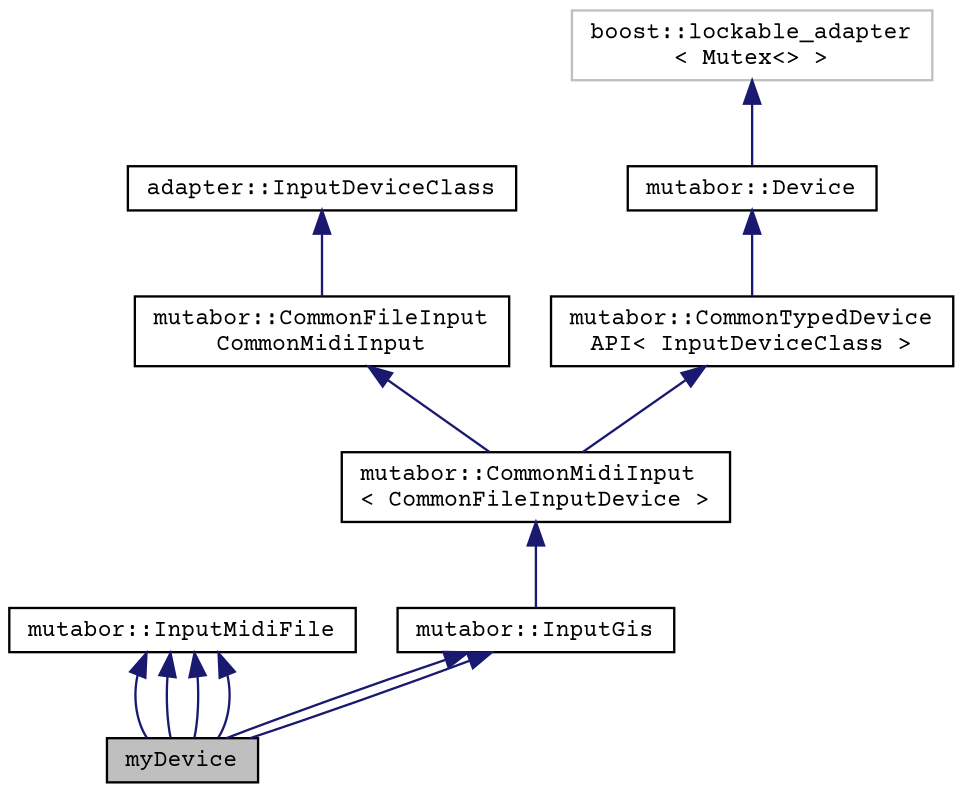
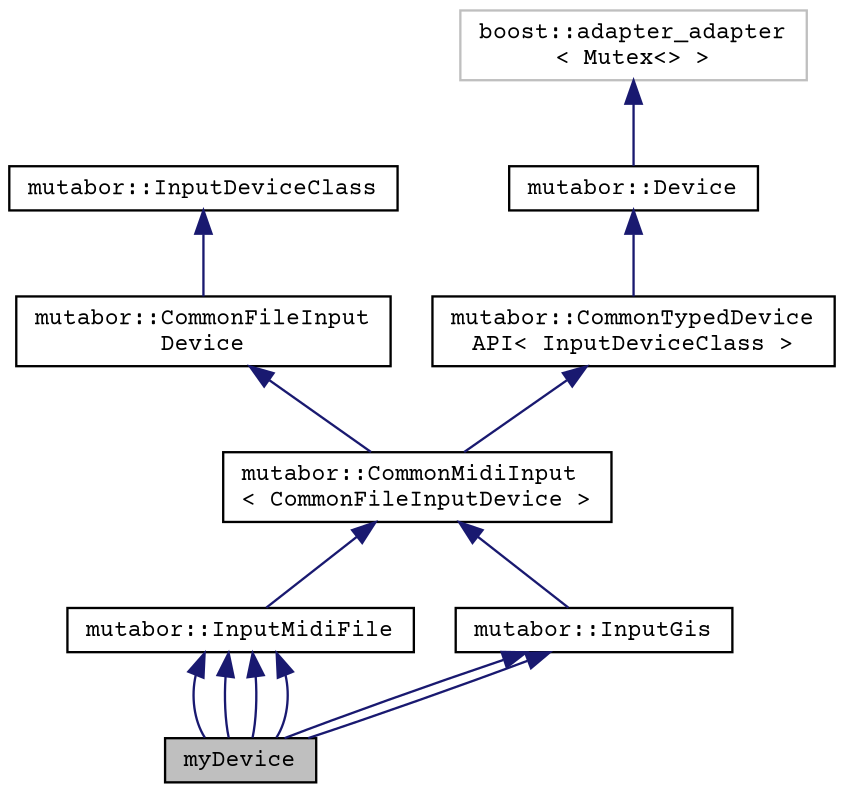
(752, 45) -> (634, 45)
(322, 188) -> (203, 188)
(322, 331) -> (203, 331)
none -> (312, 572)
